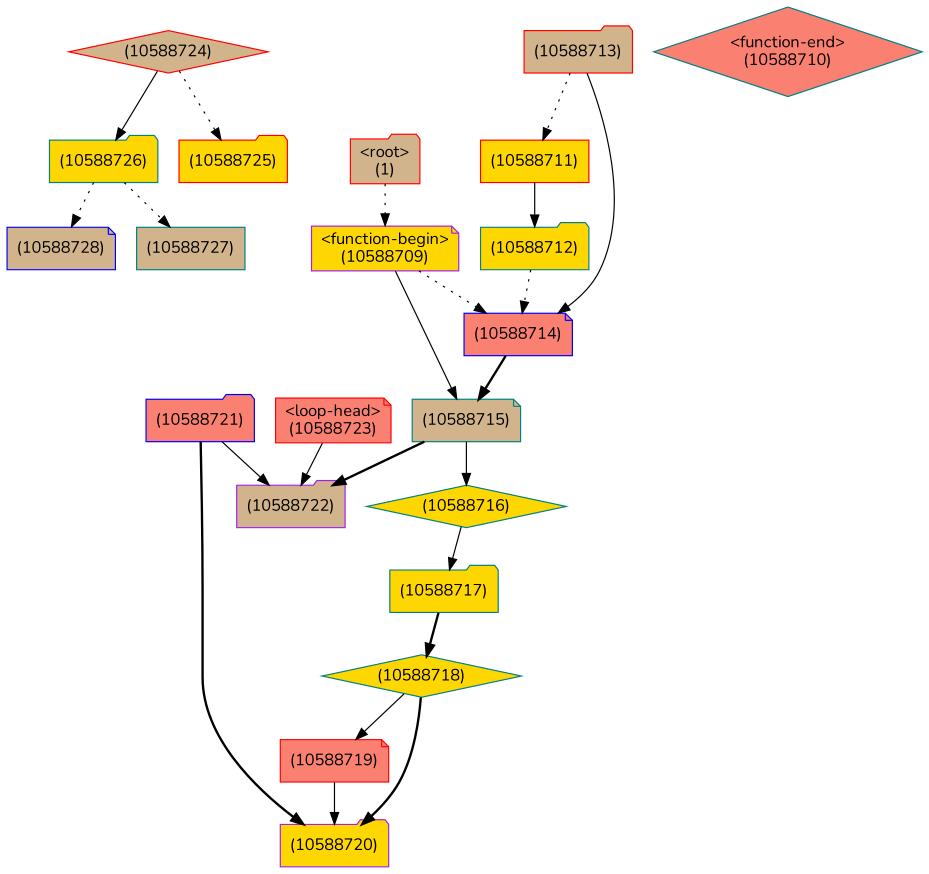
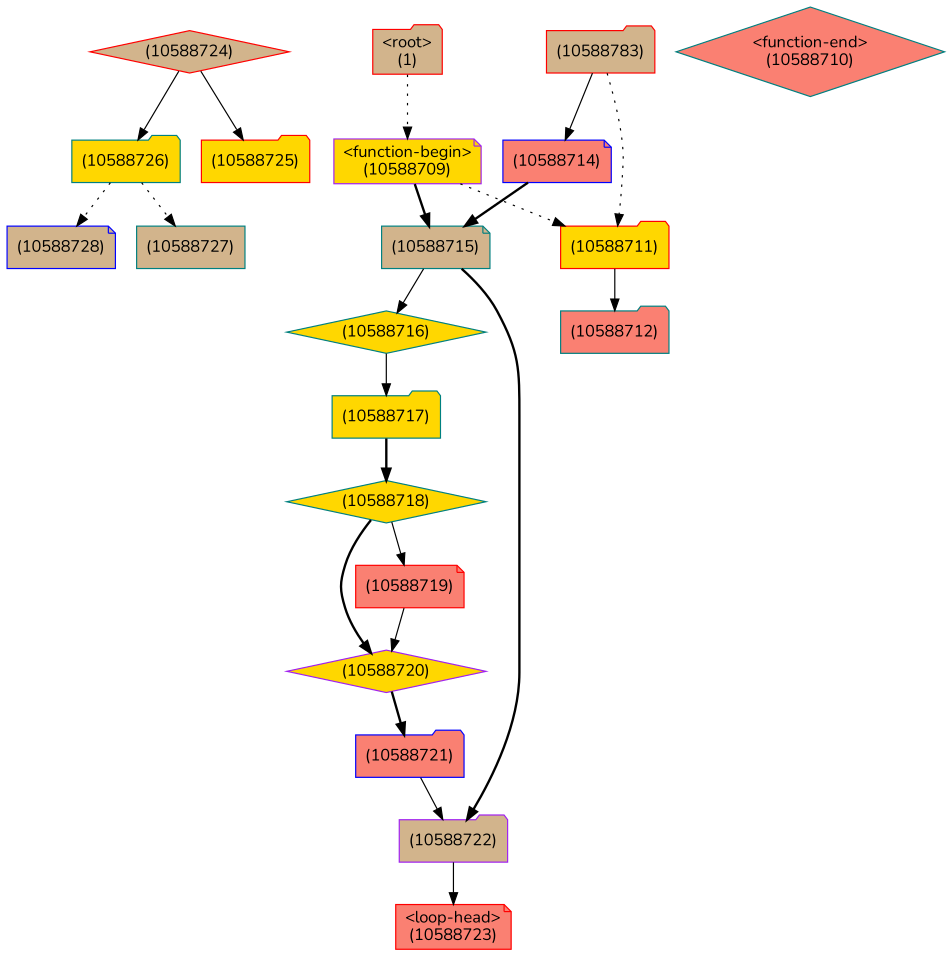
(578, 52) -> (601, 52)
(197, 100) -> (219, 100)
(535, 161) -> (615, 247)
(535, 249) -> (615, 332)
(528, 286) -> none
(447, 289) -> (512, 205)
(423, 330) -> (420, 199)
(314, 459) -> (453, 877)
(203, 646) -> (396, 707)
(334, 846) -> (386, 671)
